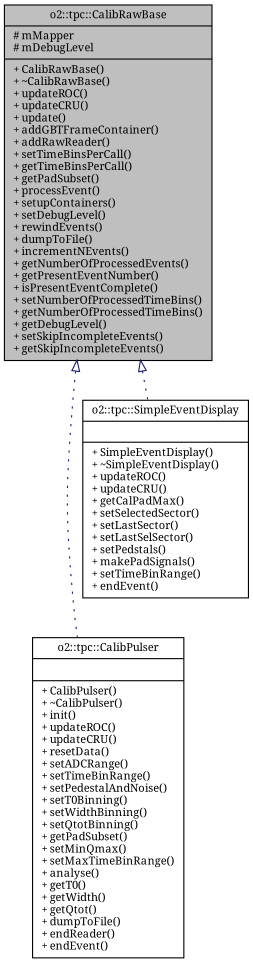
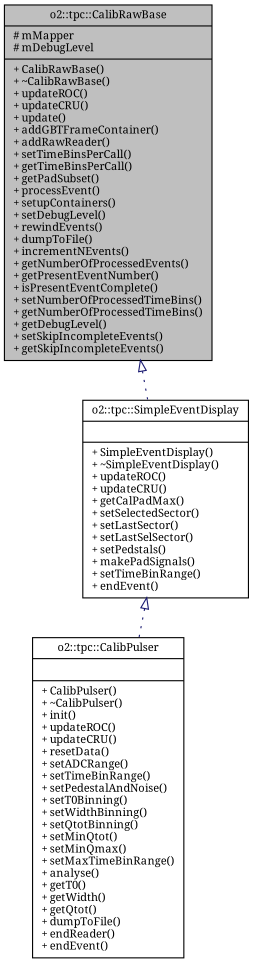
(67, 505) -> (142, 623)
(85, 837) -> (80, 837)
